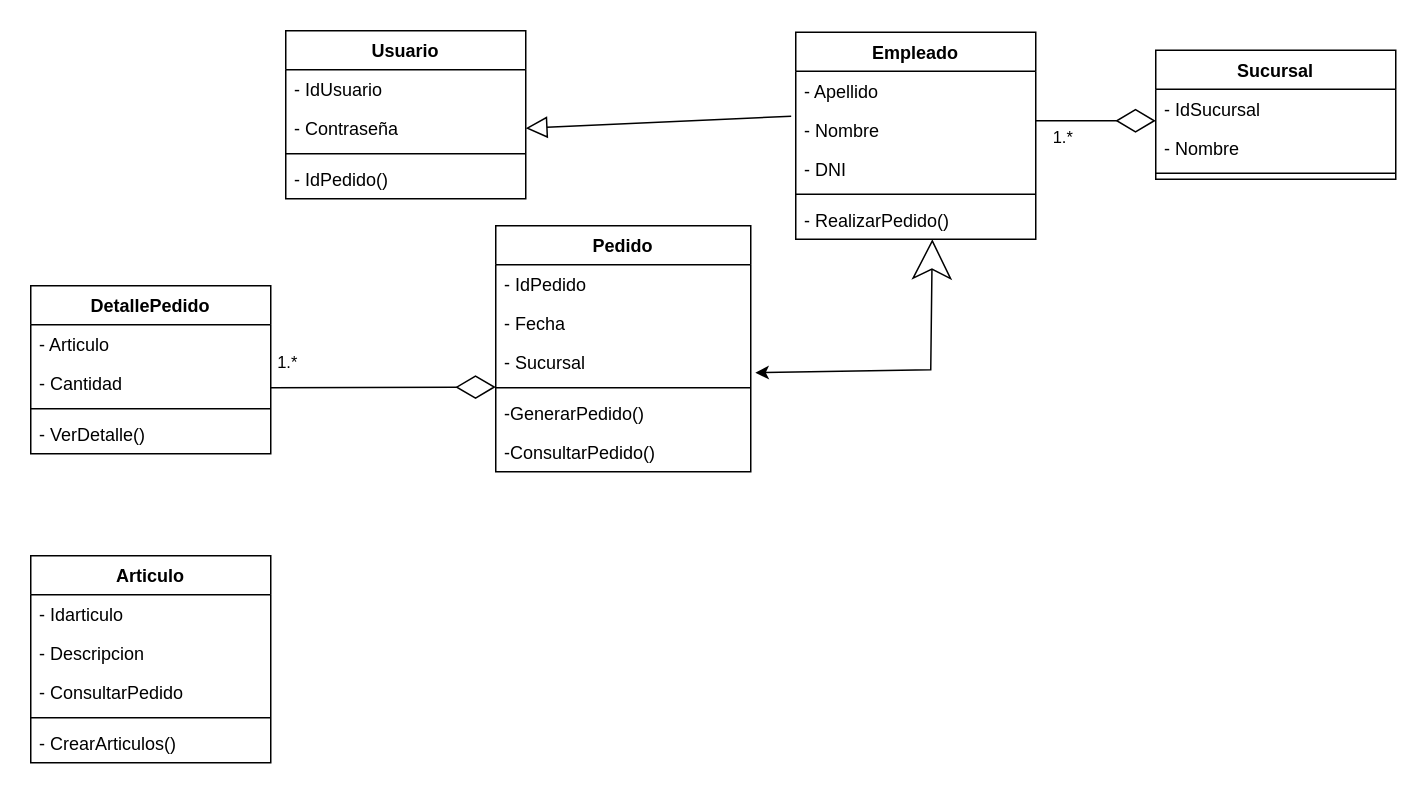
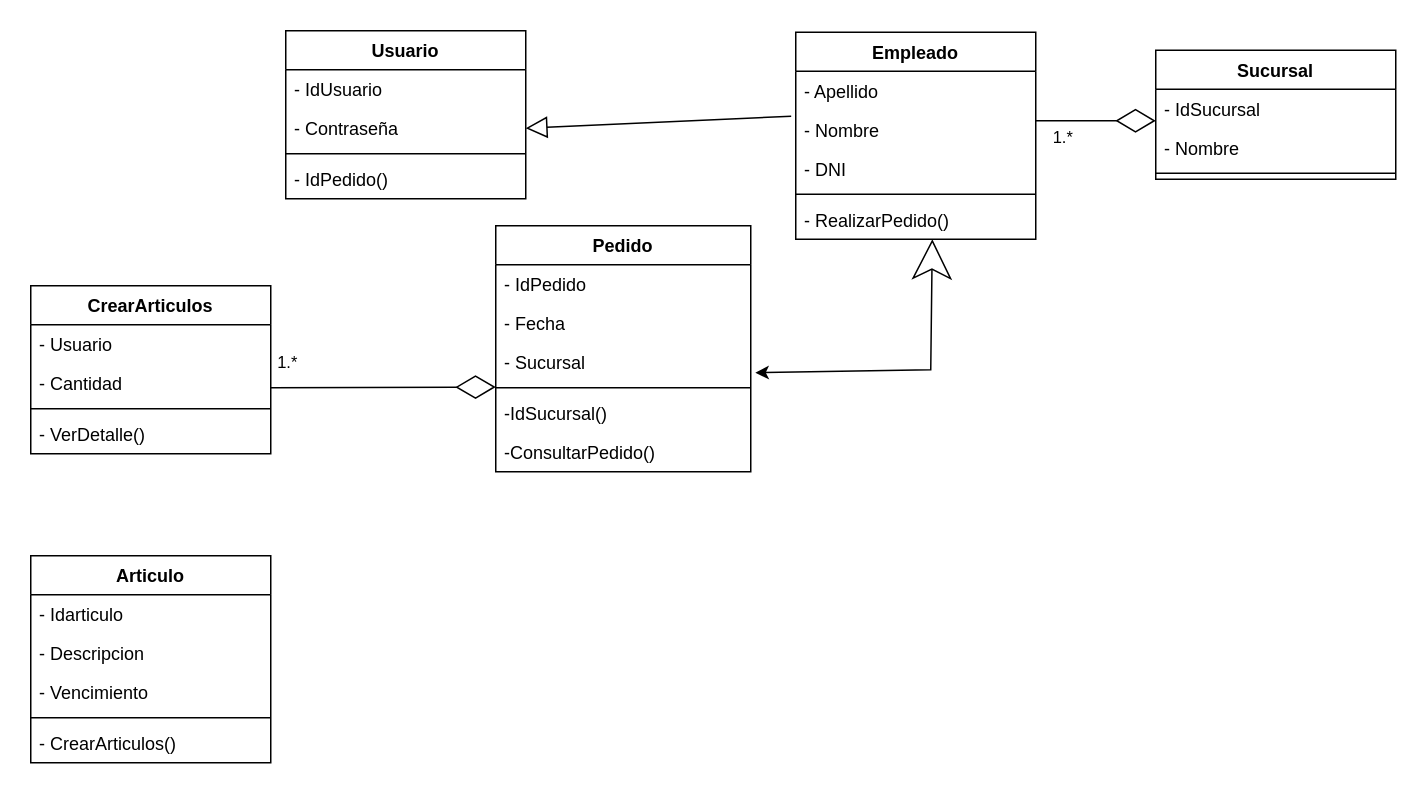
(150, 306) -> (150, 306)
(82, 345) -> (80, 345)
(582, 414) -> (567, 414)
(118, 693) -> (98, 693)
